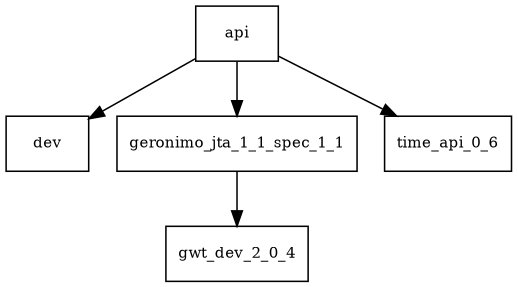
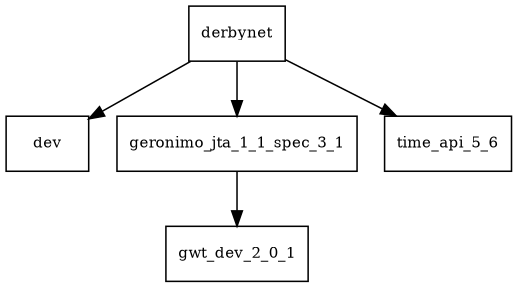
(237, 34) -> (237, 34)
(237, 144) -> (237, 144)
(448, 144) -> (448, 144)
(237, 254) -> (237, 254)
